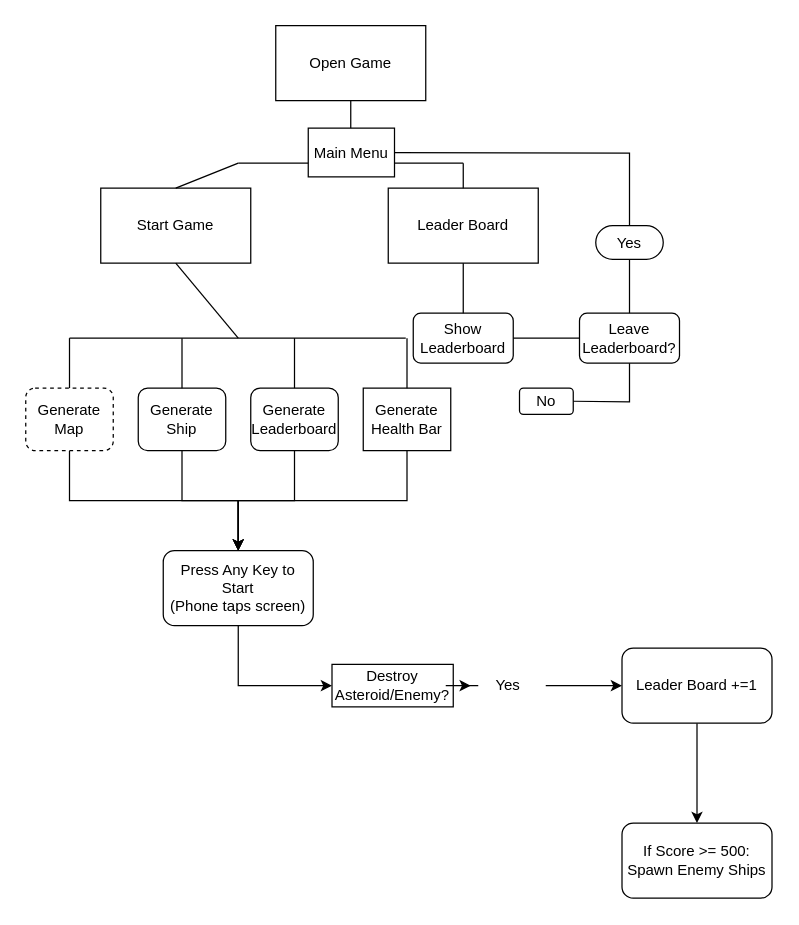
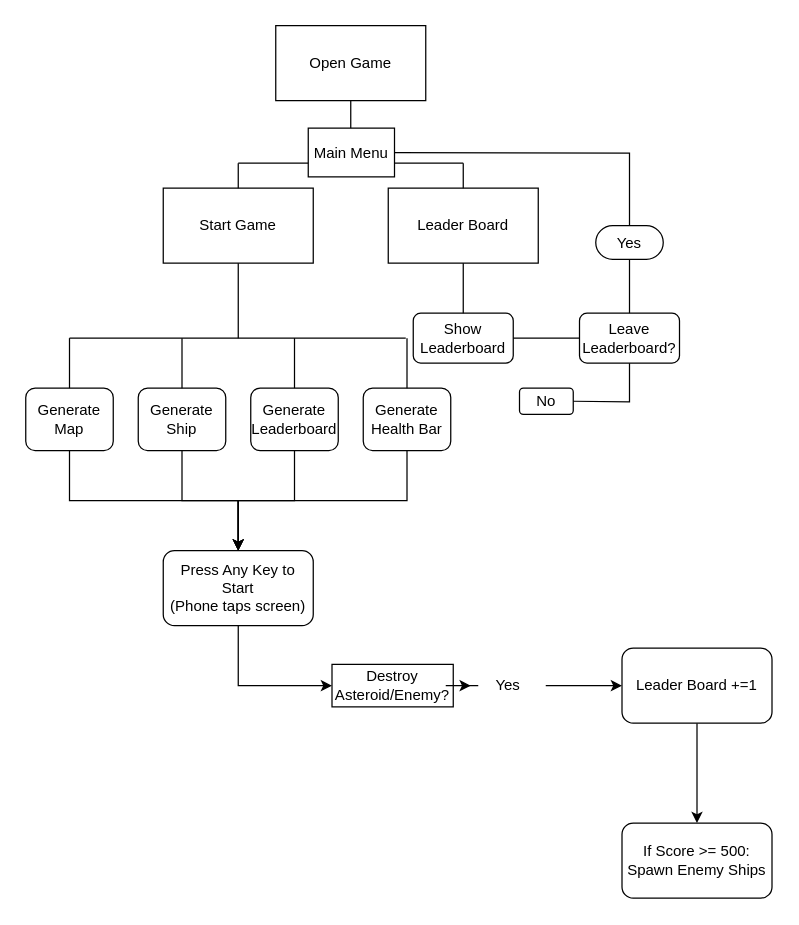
(176, 226) -> (238, 226)
(69, 419) -> (69, 419)
(407, 419) -> (407, 419)
